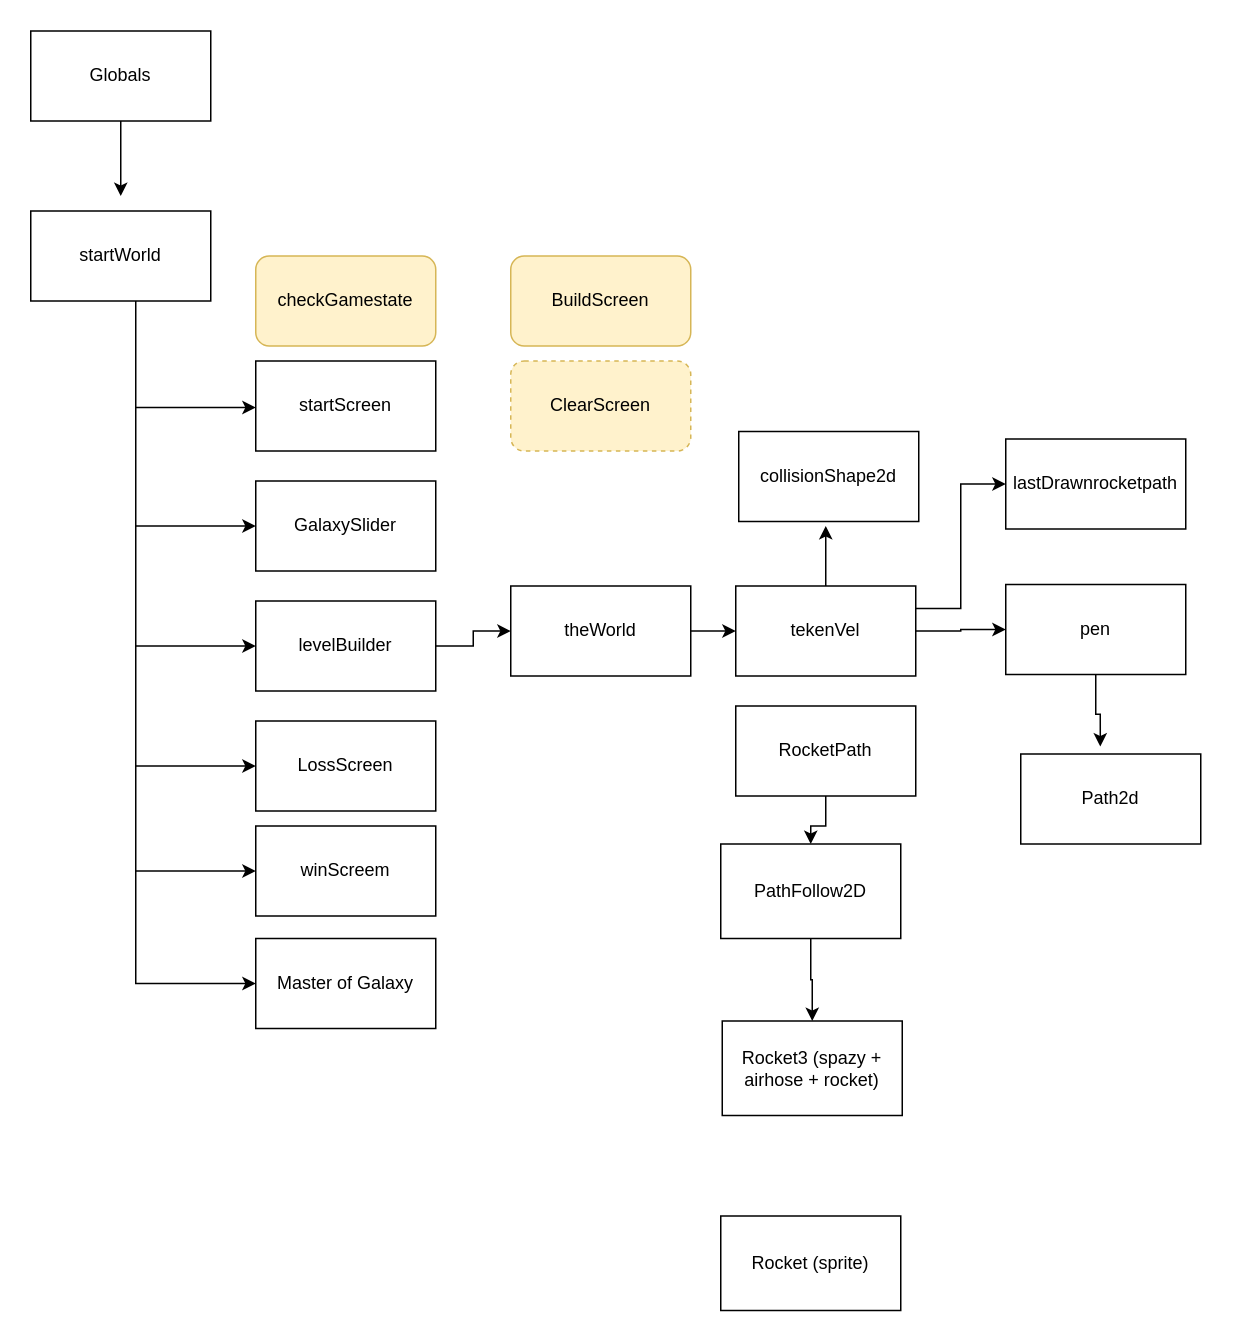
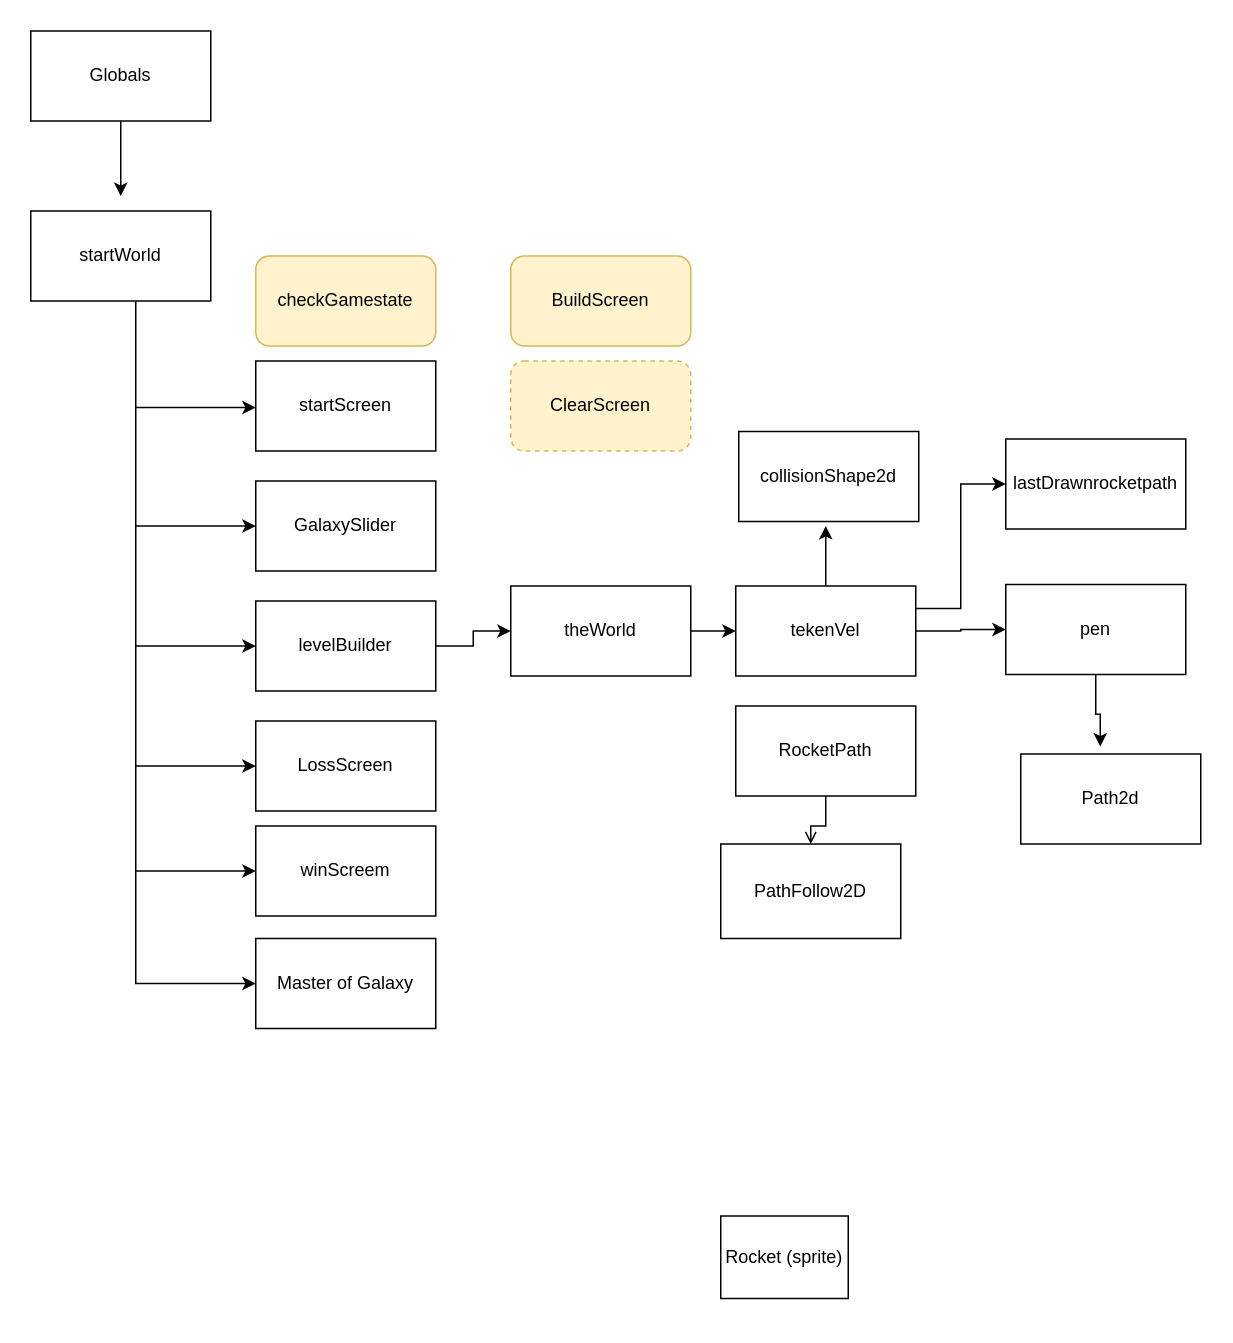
(811, 832) -> (811, 834)
(811, 974) -> none
(812, 1068) -> none
(811, 1263) -> (785, 1257)
